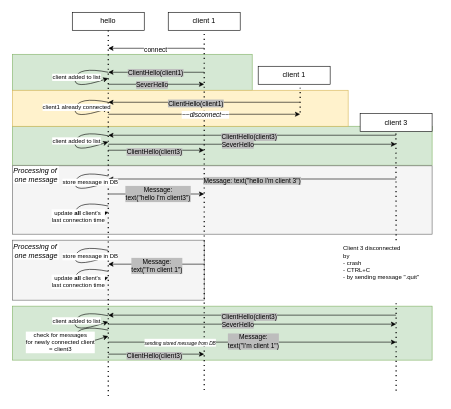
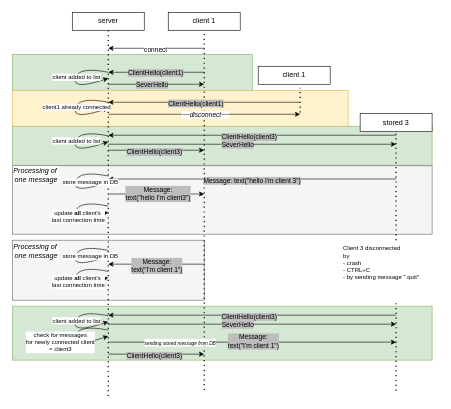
(108, 21) -> (108, 21)
(396, 123) -> (396, 123)
